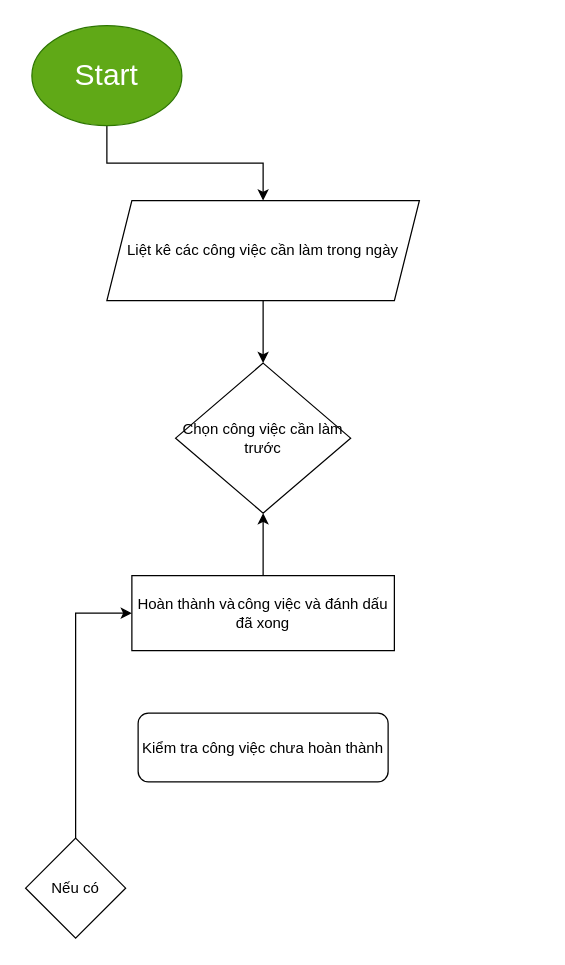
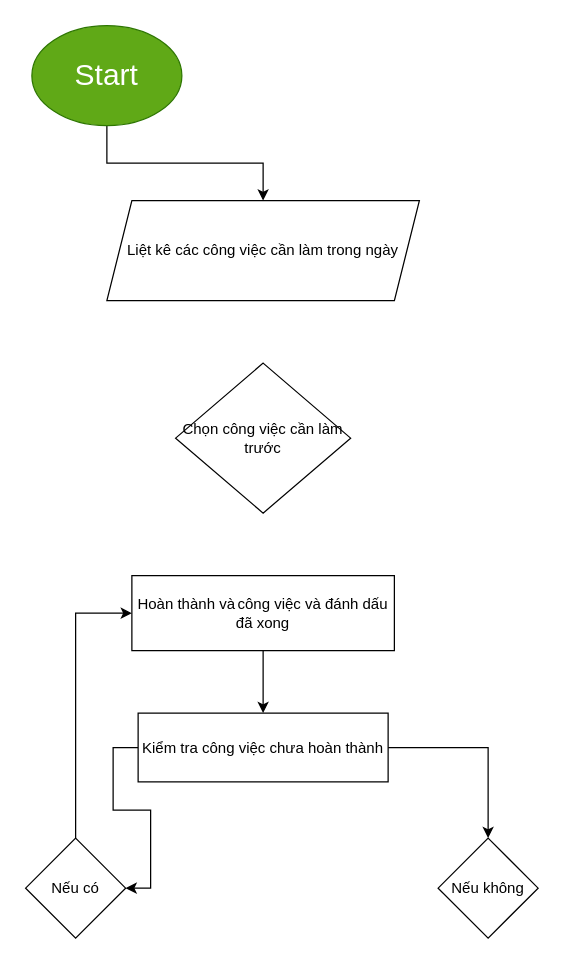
(263, 328) -> none
(263, 548) -> (263, 678)
(263, 748) -> (263, 748)
none -> (479, 748)
none -> (135, 810)
none -> (488, 888)
